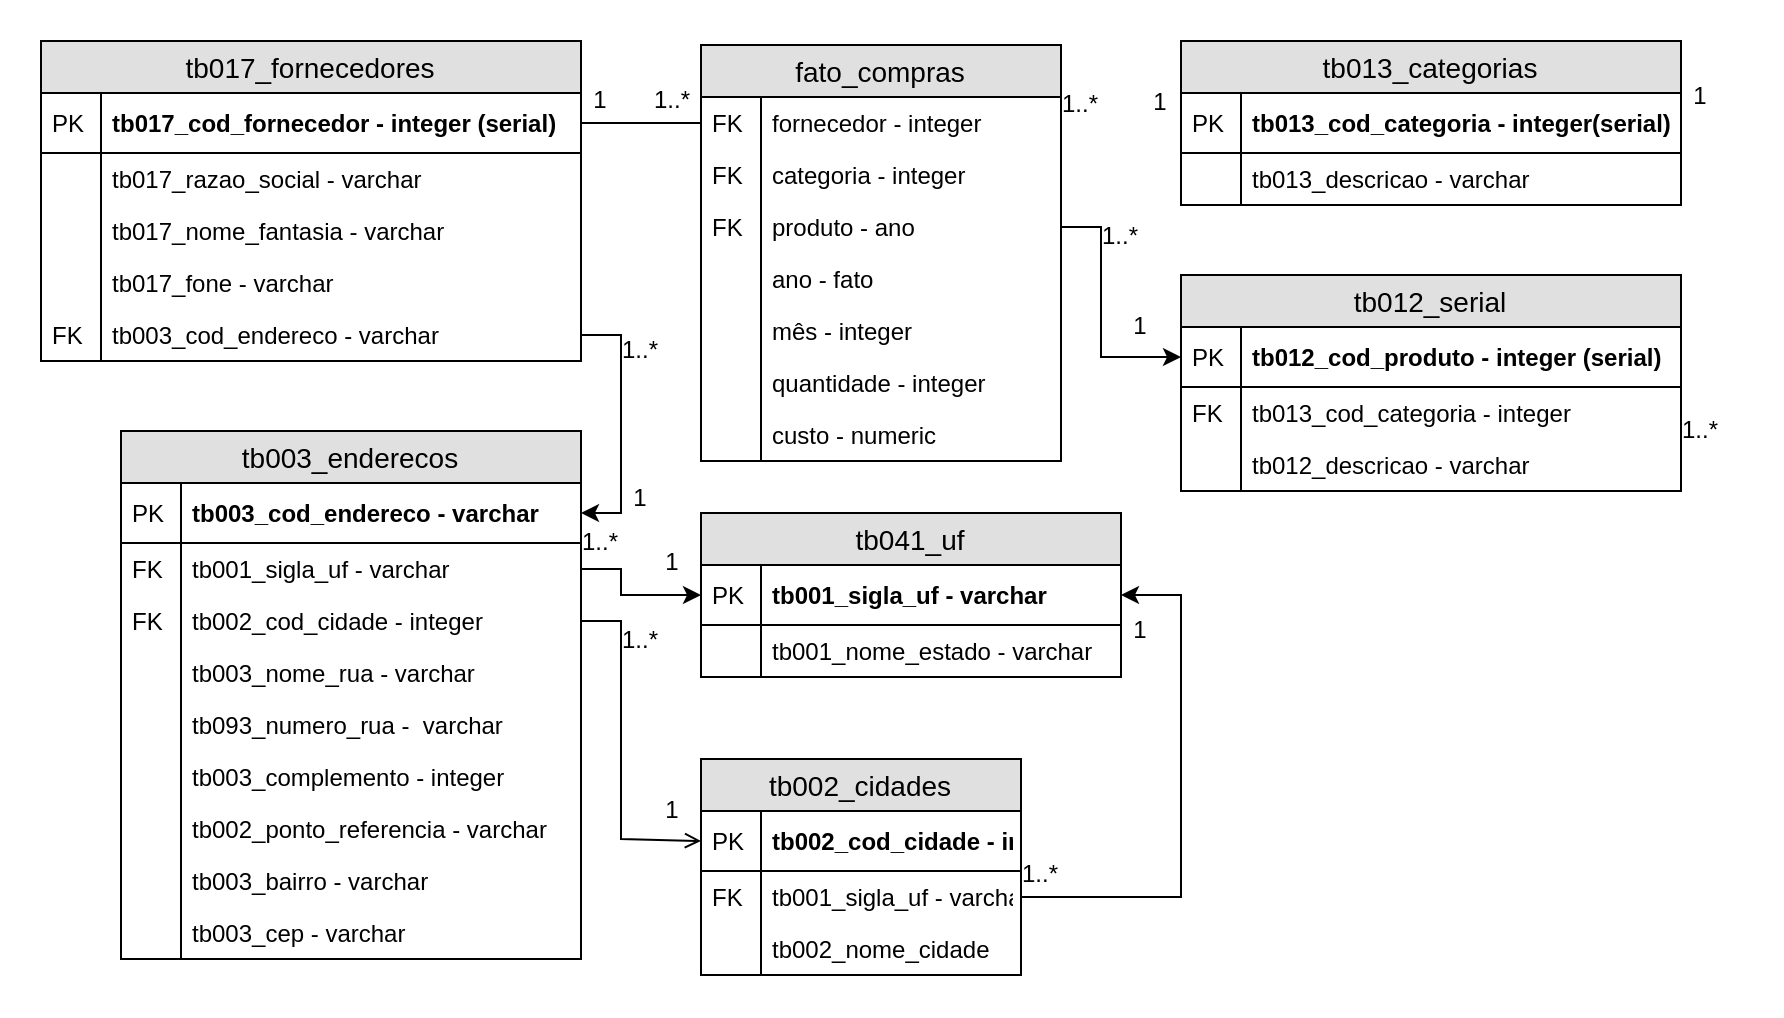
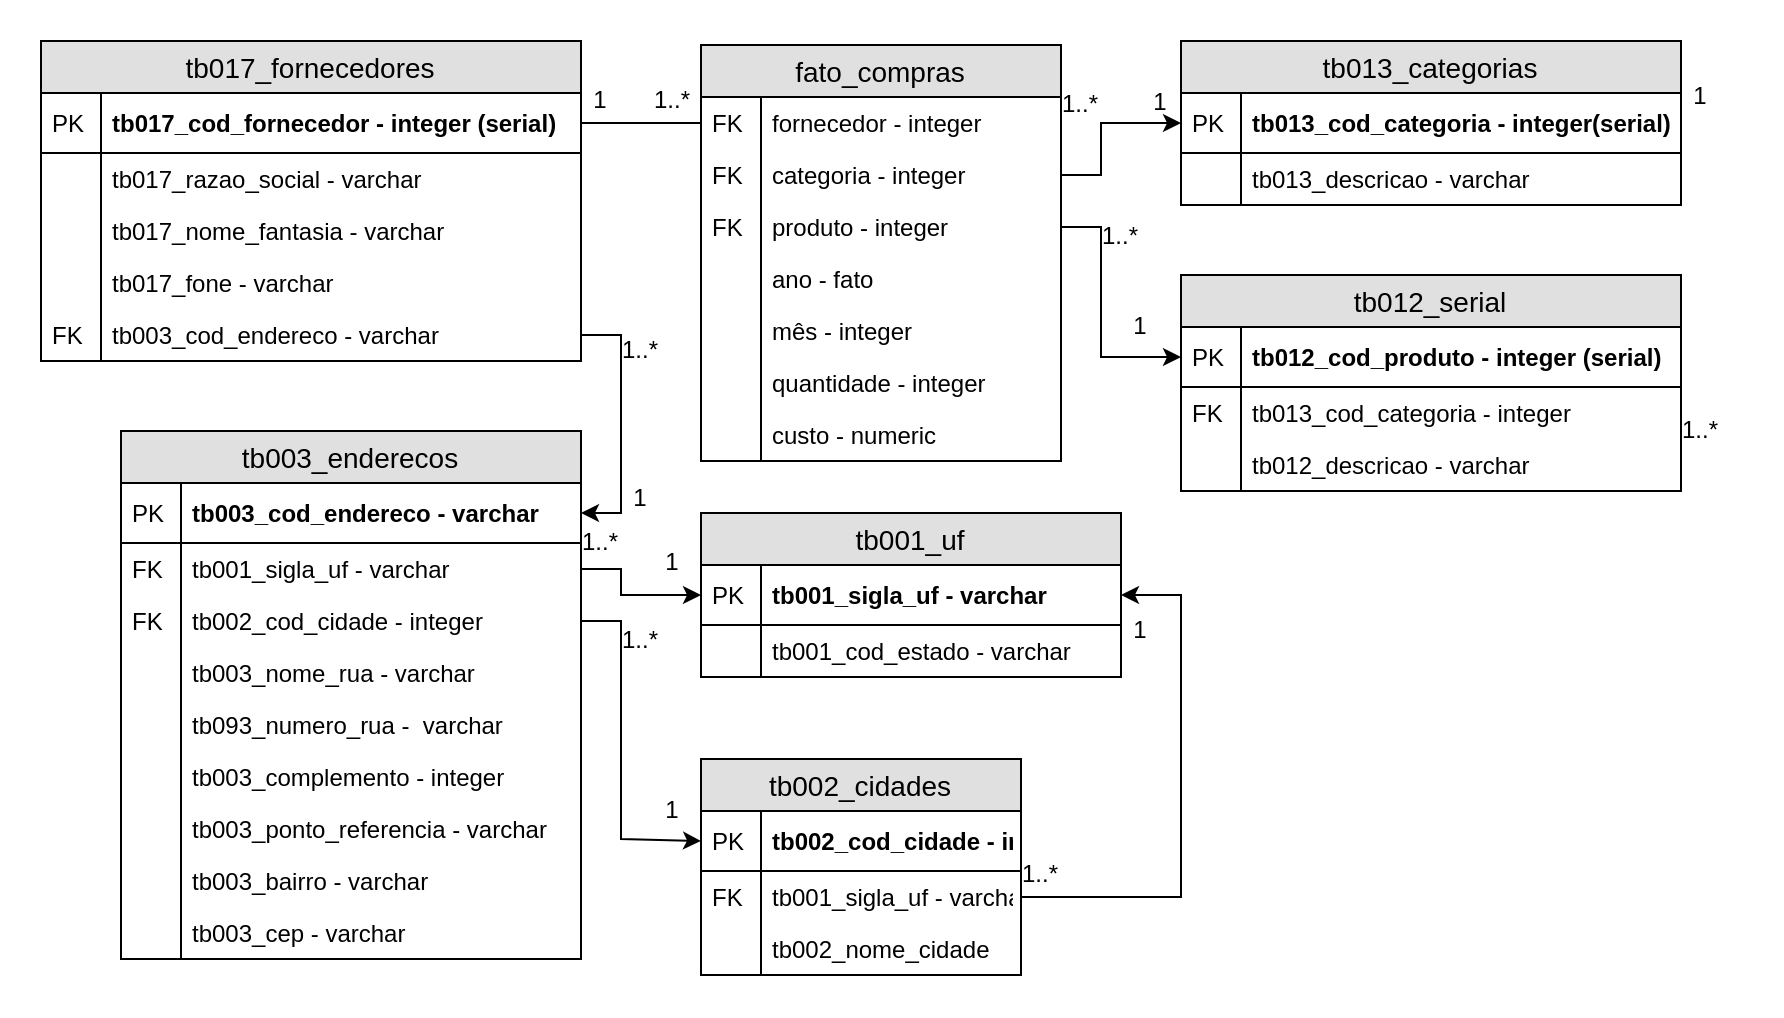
none -> (1101, 134)
(853, 228) -> (877, 228)
(910, 541) -> (910, 541)
(947, 652) -> (940, 652)
(398, 830) -> (398, 830)
(689, 841) -> (686, 841)
